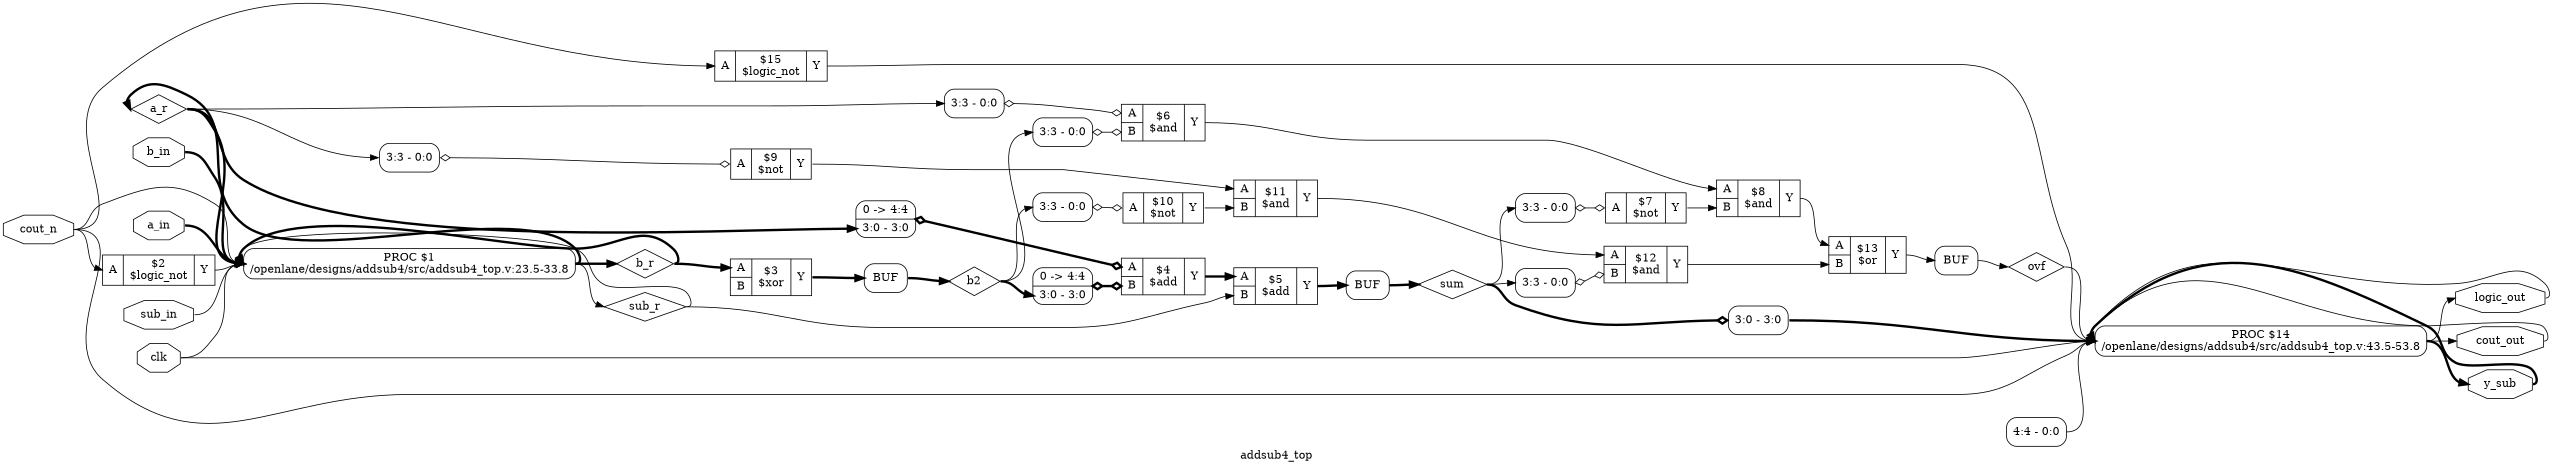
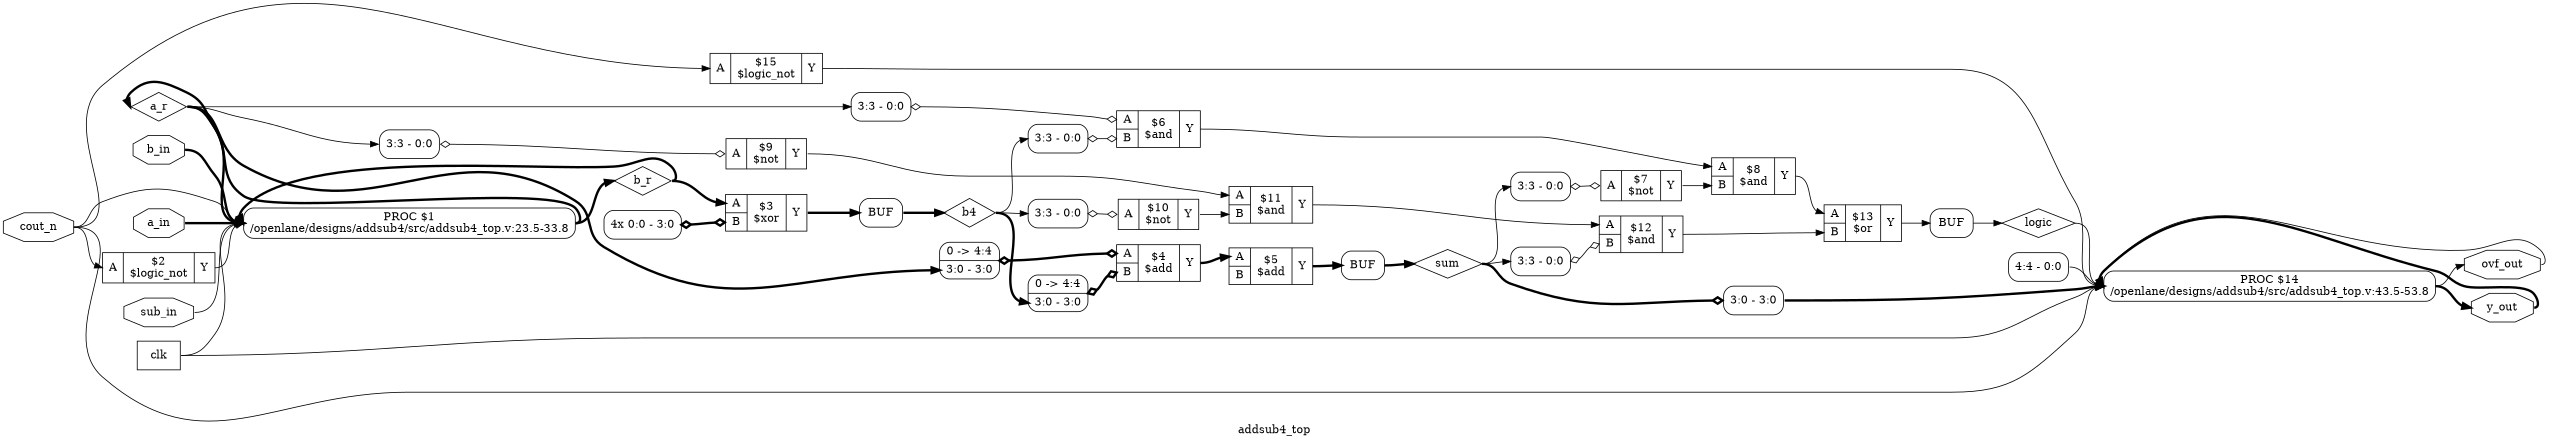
none -> (643, 225)
(2037, 267) -> (2038, 223)
(974, 281) -> (970, 213)
(2500, 298) -> (2502, 265)
(645, 307) -> none
(2500, 341) -> none
(159, 358) -> (159, 355)
(2500, 384) -> (2502, 308)
